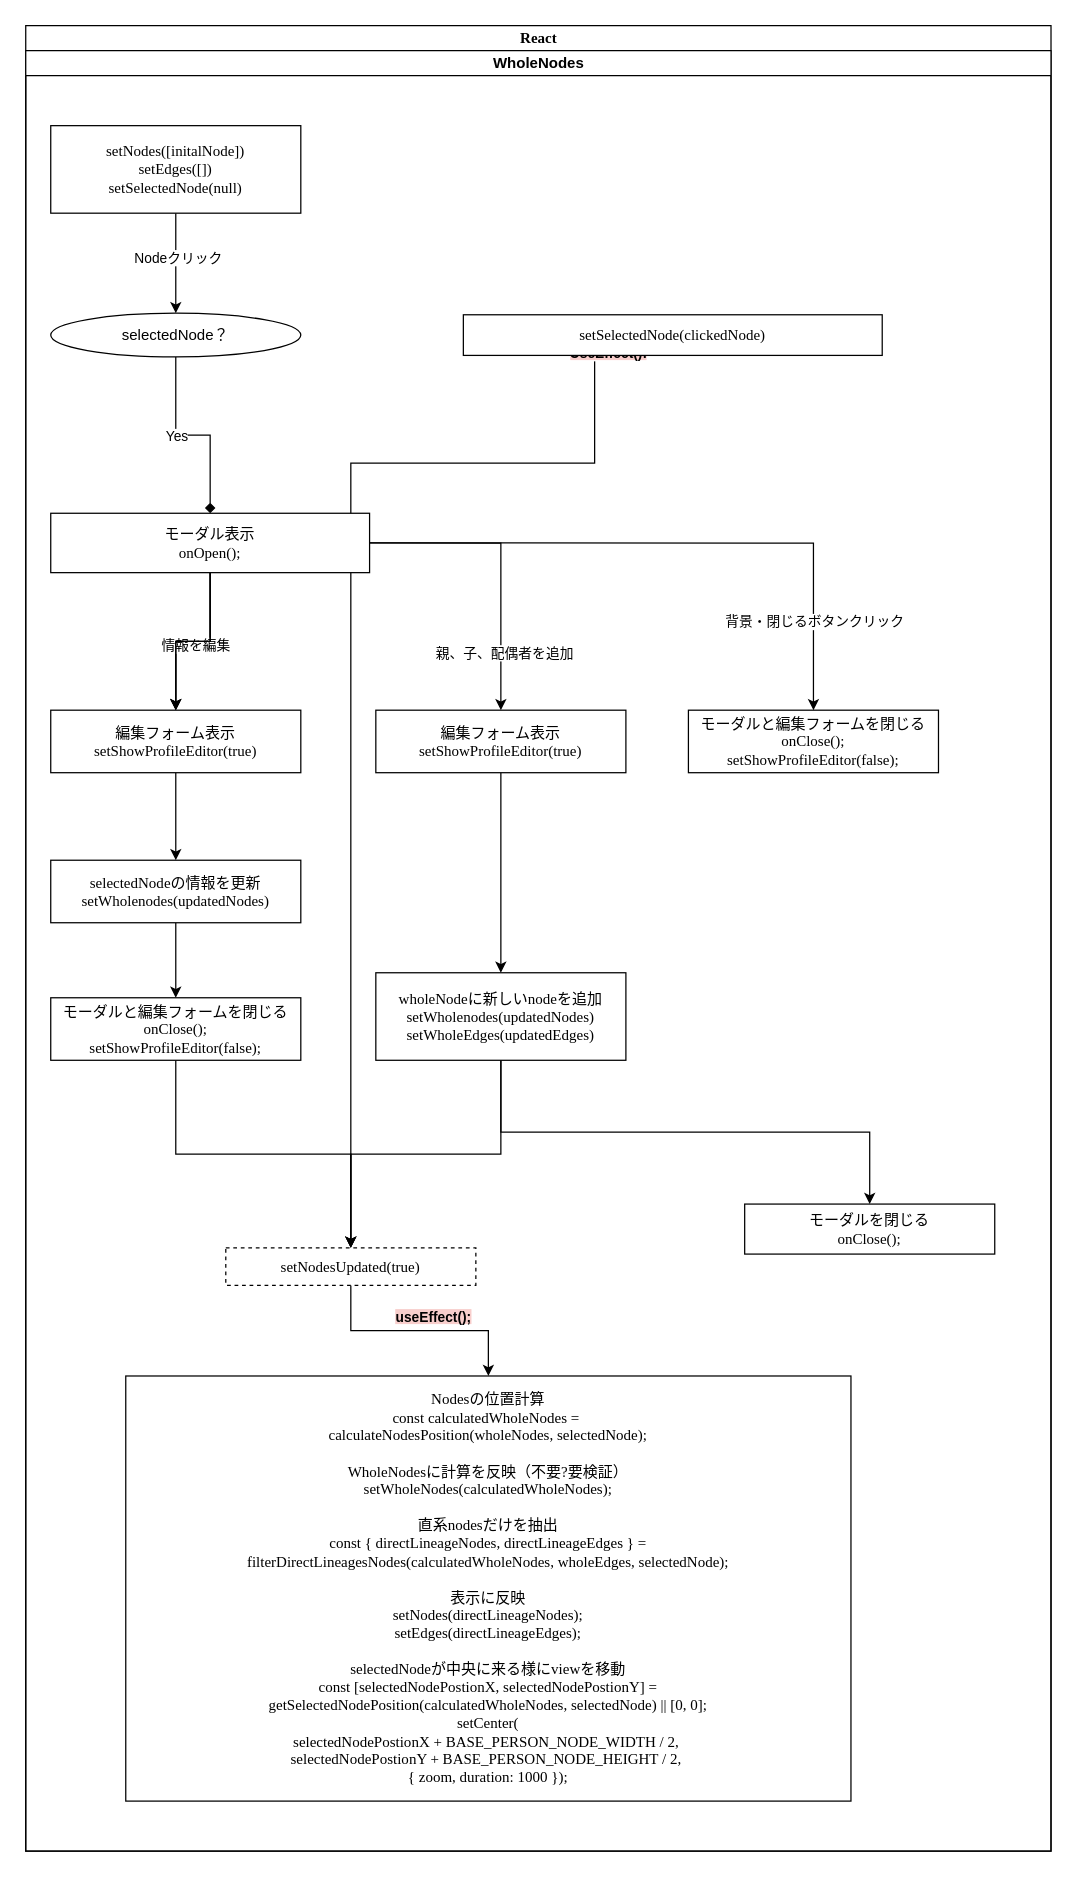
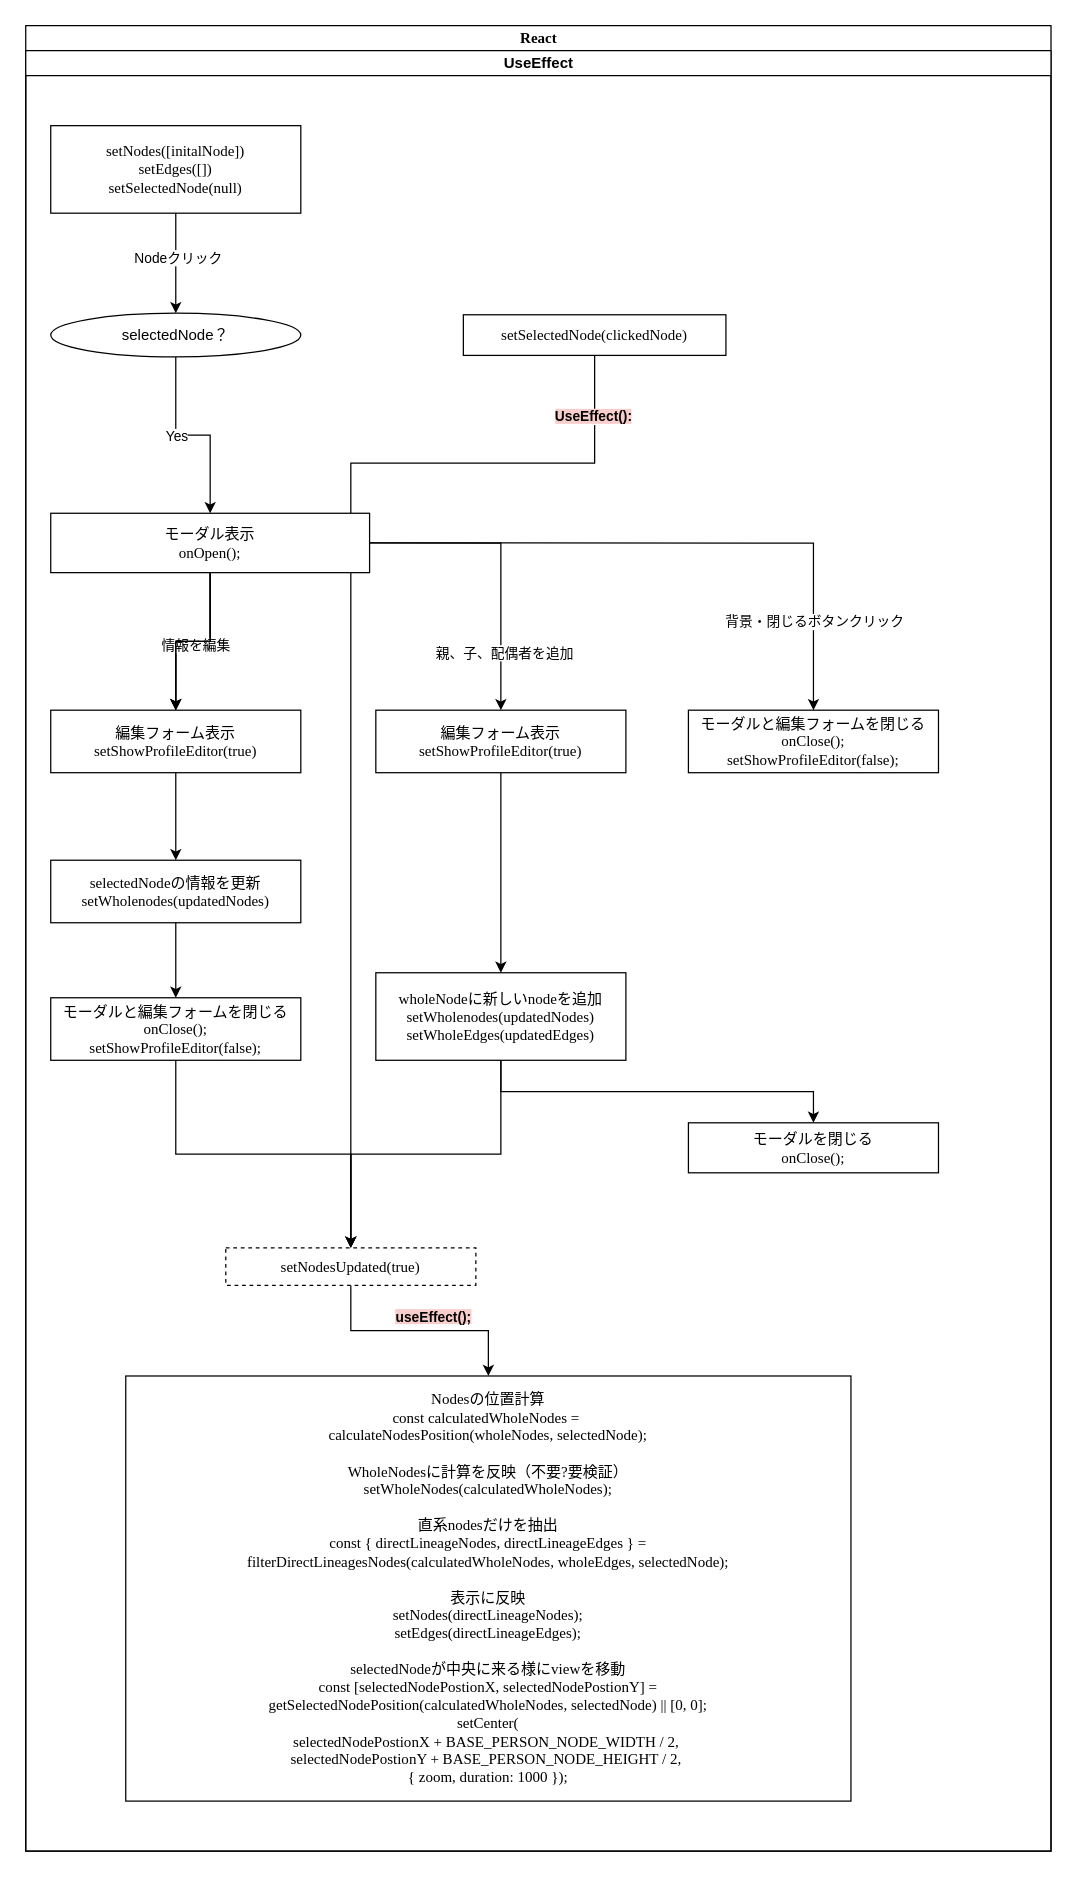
(539, 63) -> (539, 63)
(673, 335) -> (594, 335)
(210, 502) -> (210, 503)
(869, 1229) -> (813, 1148)
